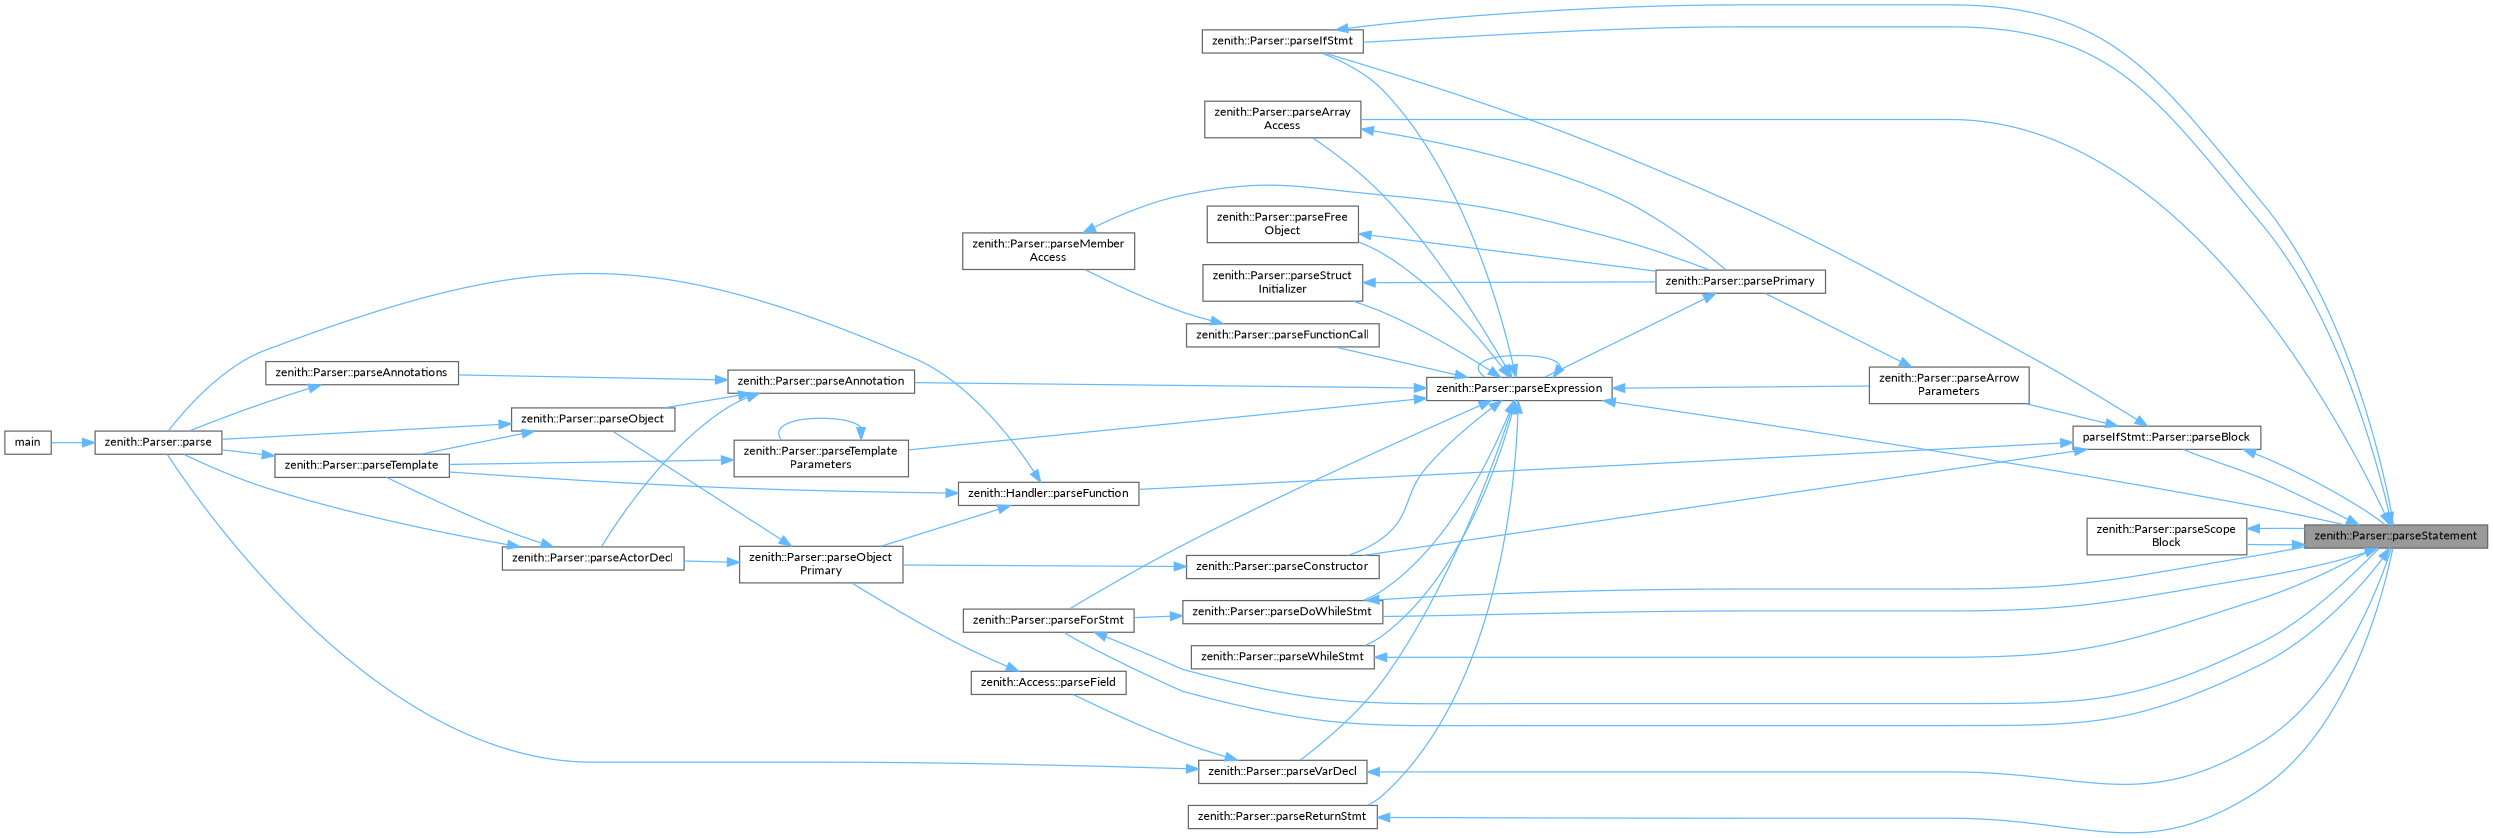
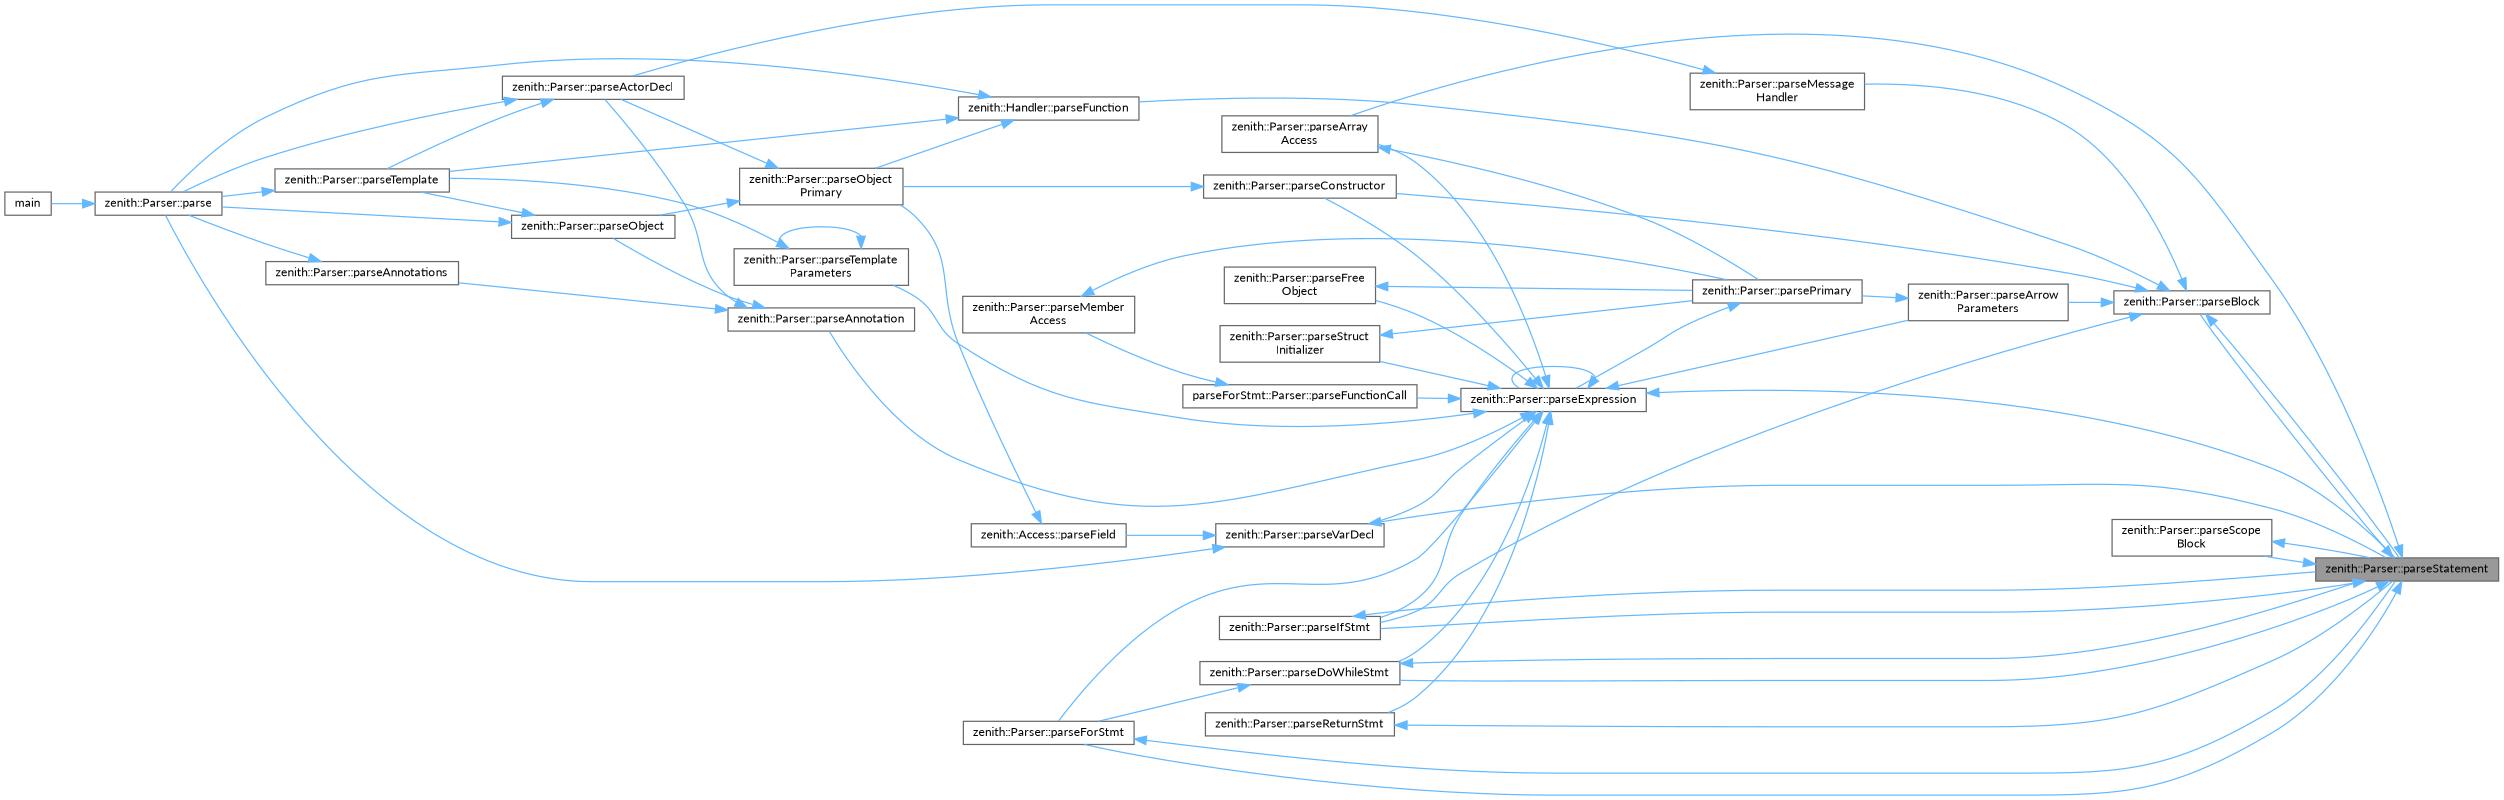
none -> (1777, 91)
(1283, 335) -> (1300, 396)
(2167, 438) -> (2192, 302)
(1283, 657) -> none
